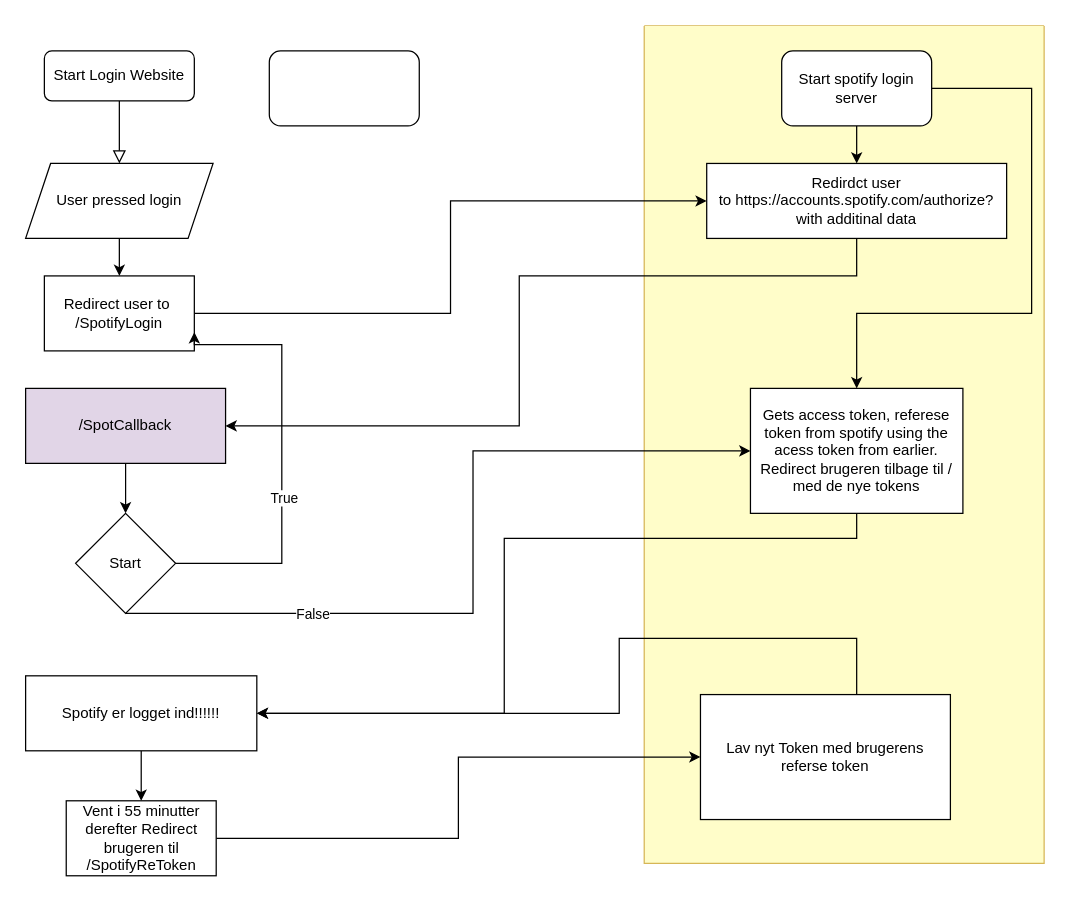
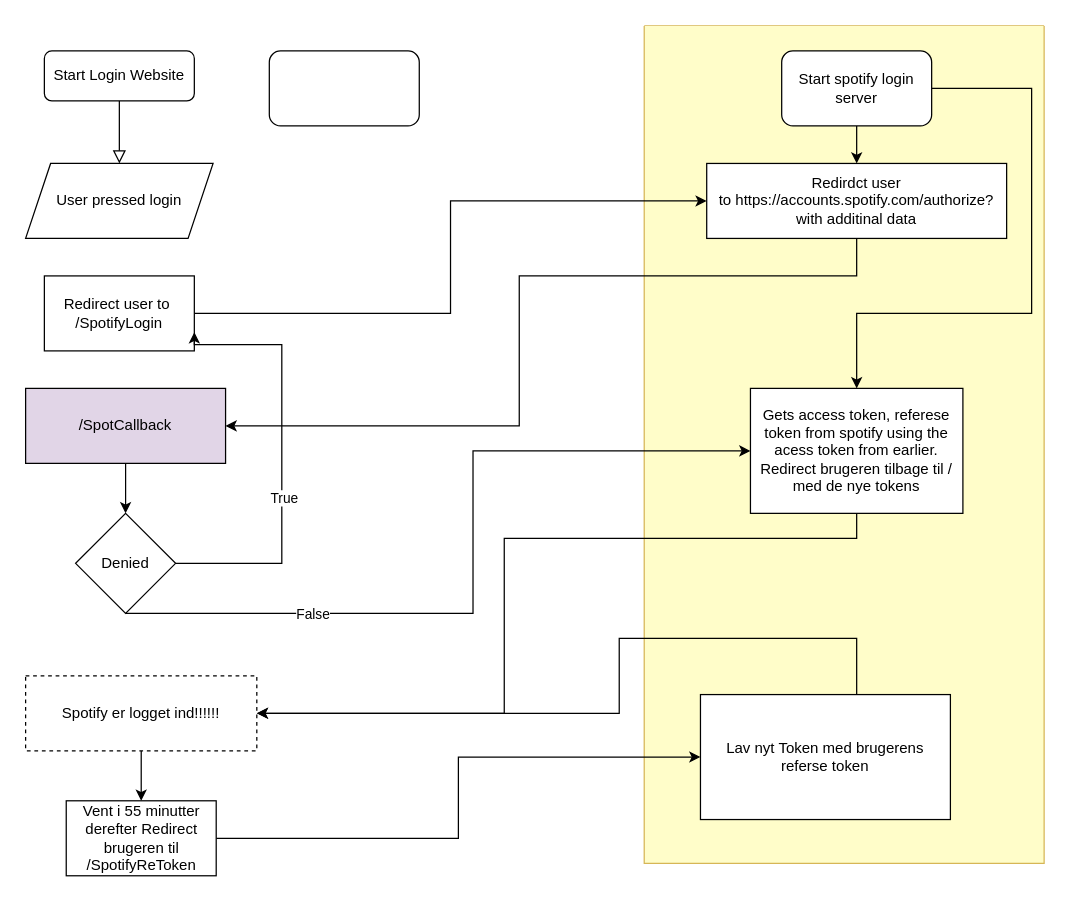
(119, 261) -> none
(126, 563) -> (126, 563)
(141, 713) -> (141, 713)
